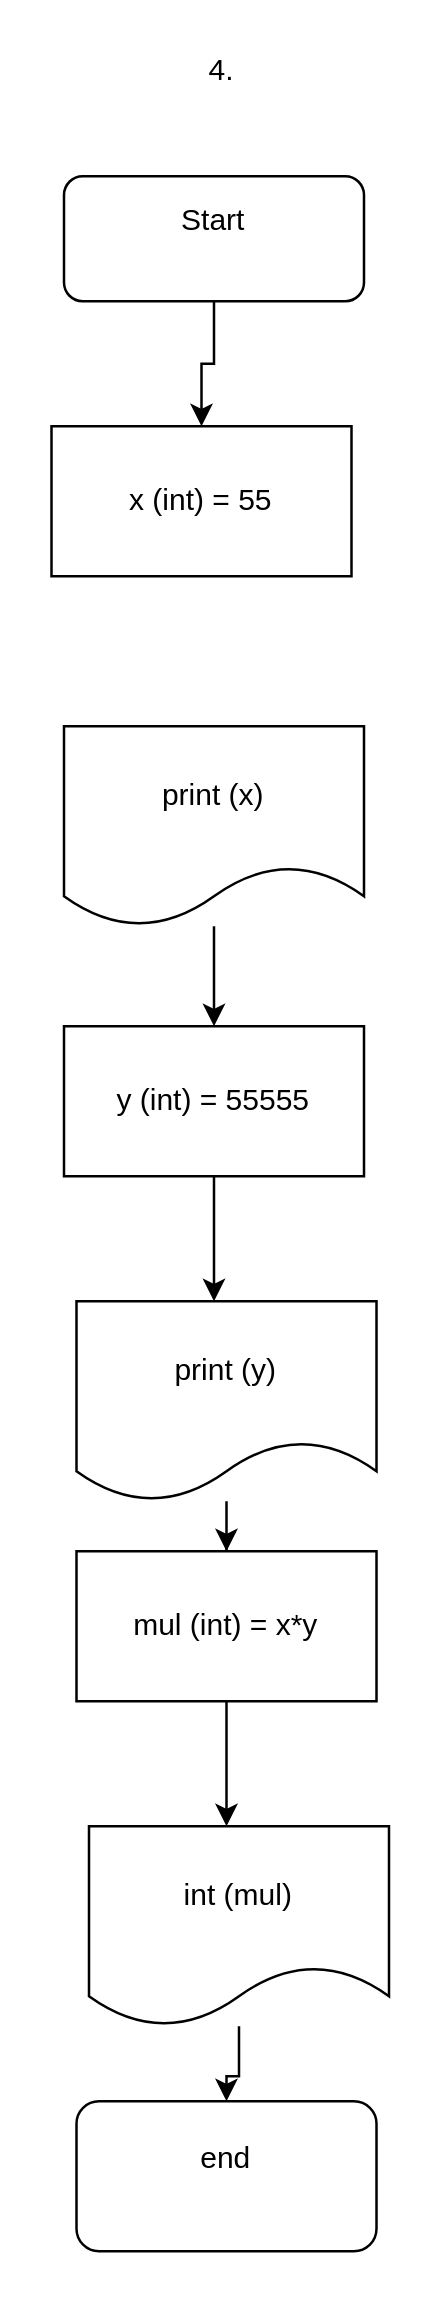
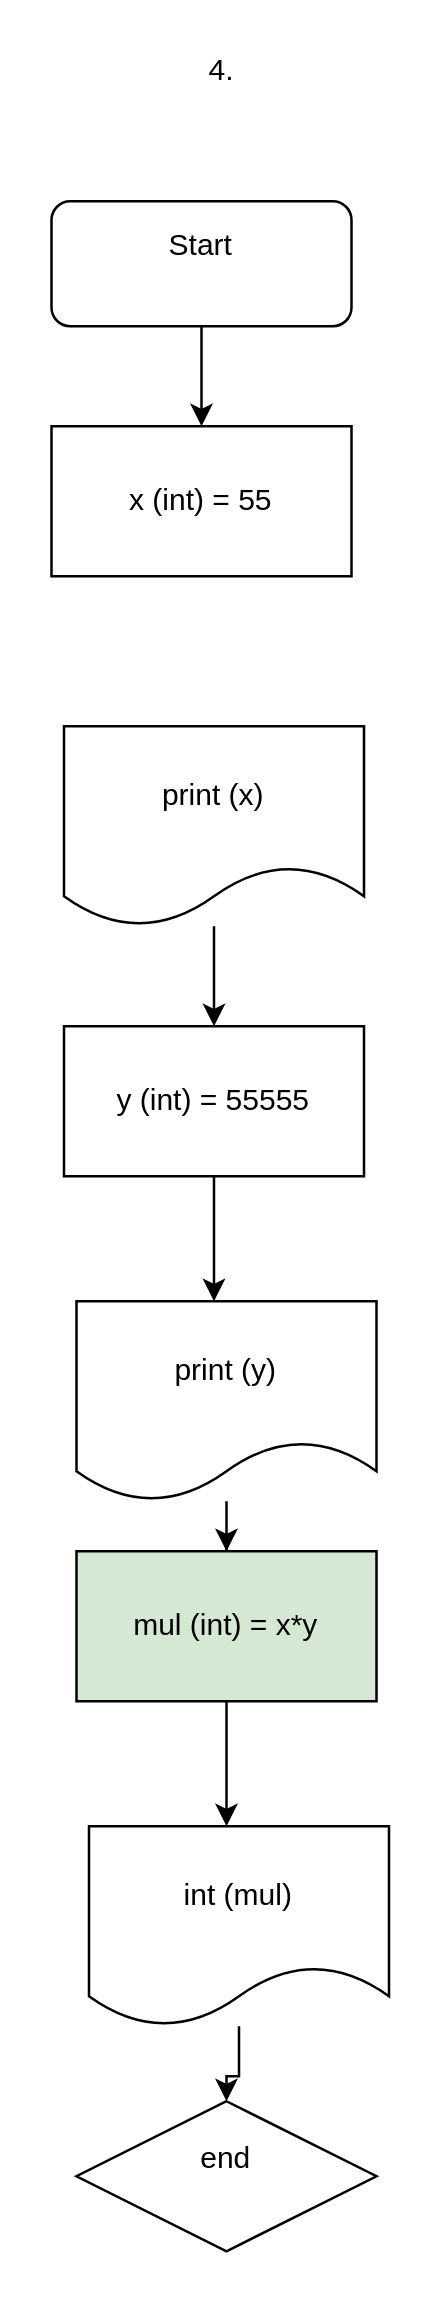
(214, 239) -> (201, 264)
(226, 1626) -> (226, 1626)
(226, 2176) -> (226, 2176)
